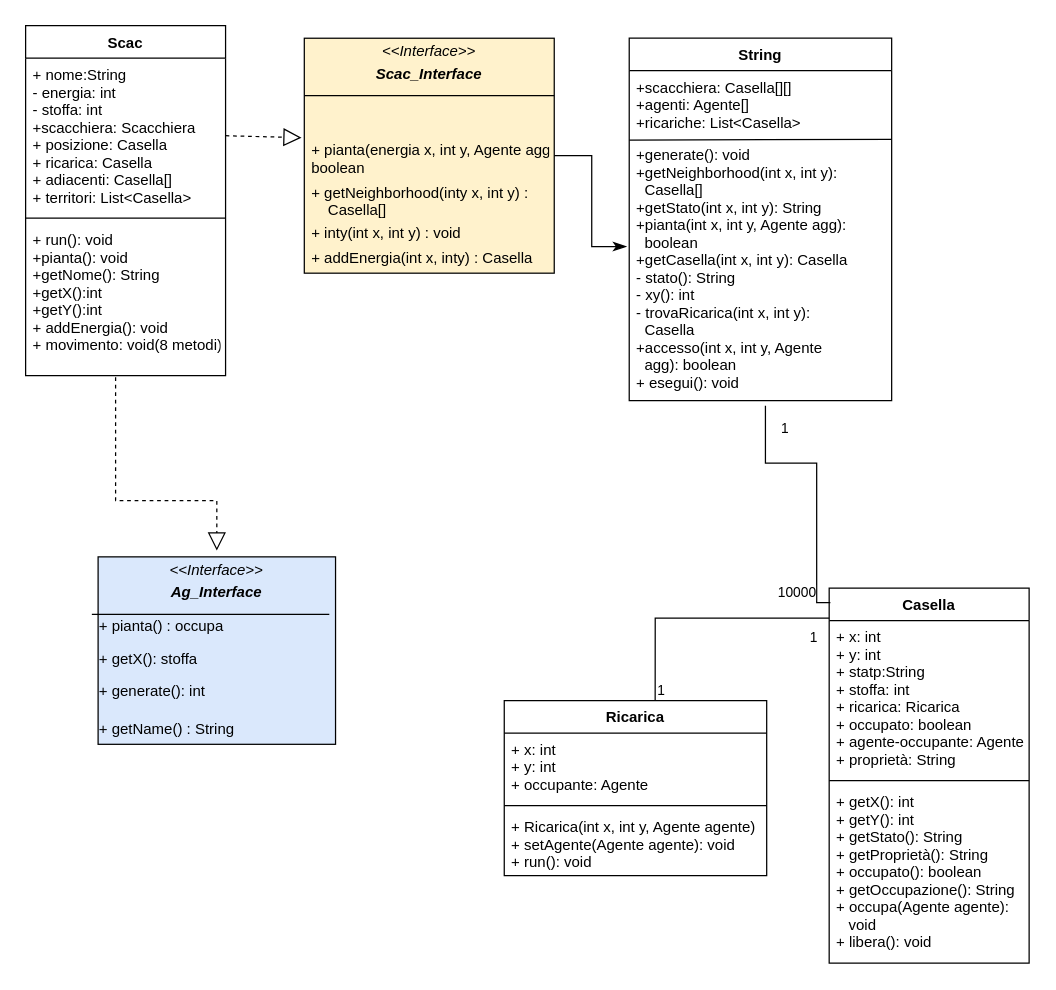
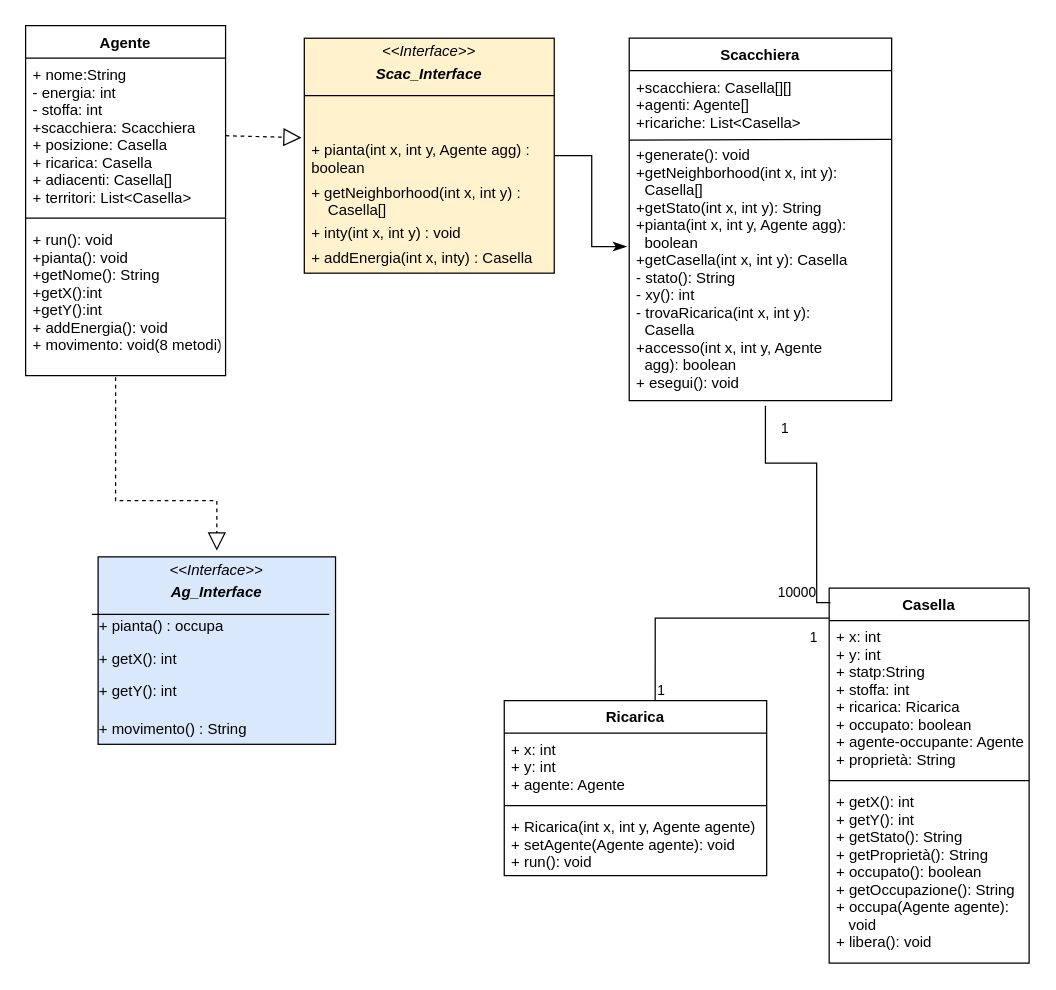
(125, 43) -> (125, 43)
(760, 55) -> (760, 55)
(454, 150) -> (437, 150)
(435, 193) -> (430, 193)
(160, 659) -> (146, 659)
(162, 691) -> (146, 691)
(173, 729) -> (179, 729)
(537, 750) -> (537, 750)
